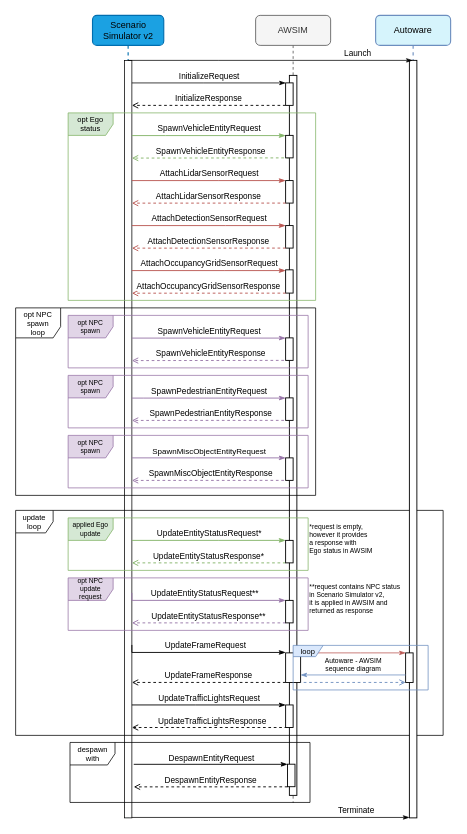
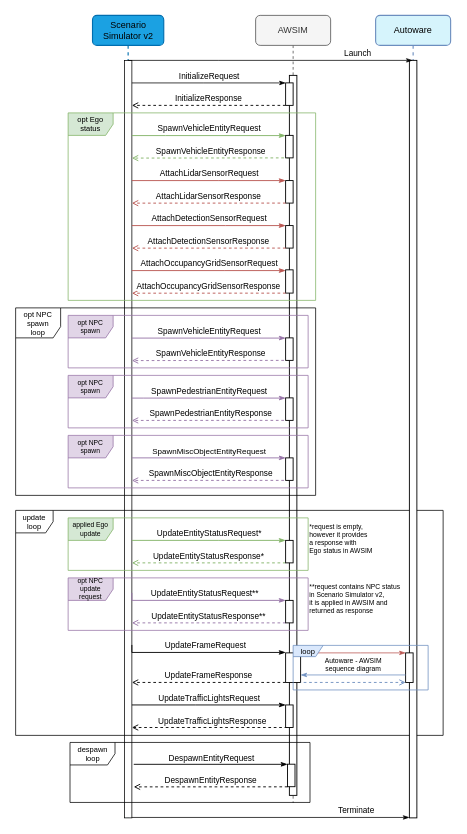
(93, 753) -> (93, 753)
